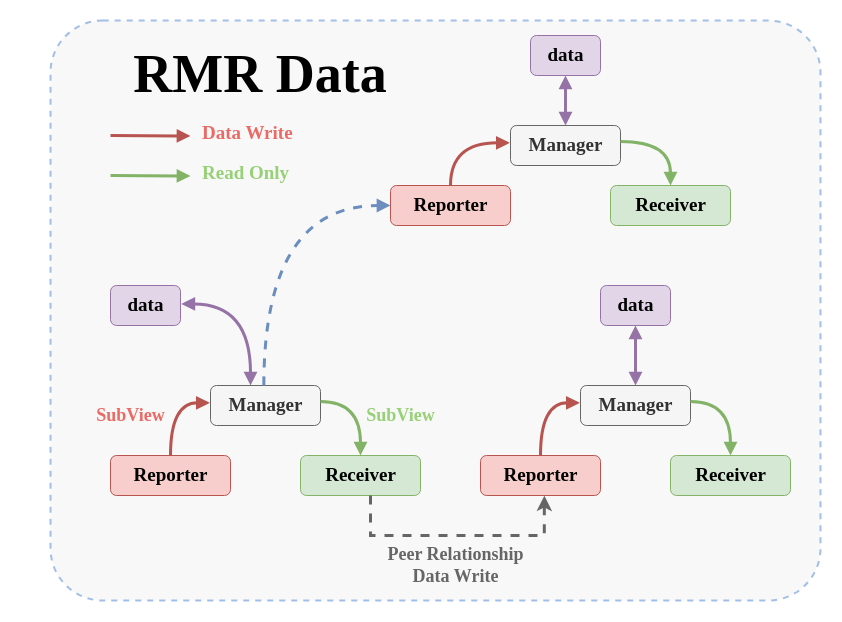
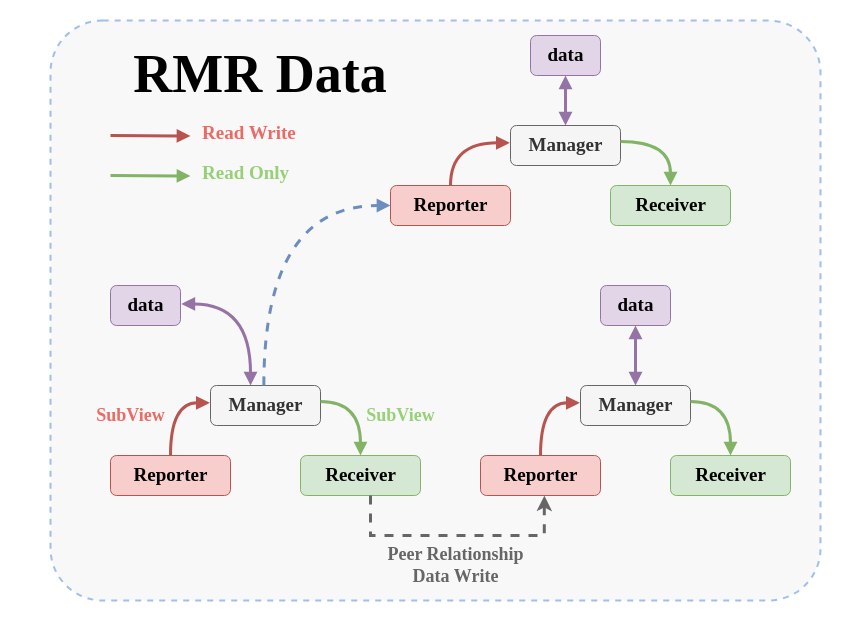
(233, 130) -> (233, 130)
